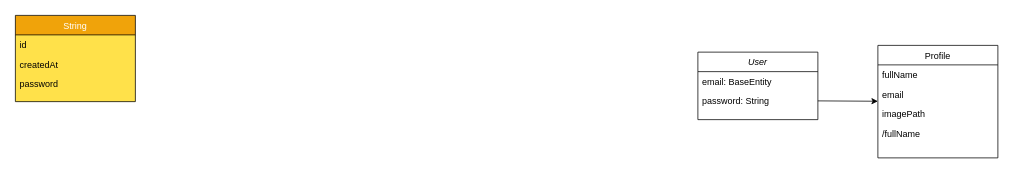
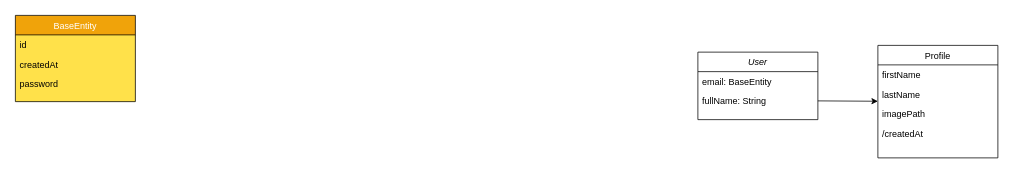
(75, 26) -> (75, 26)
(900, 75) -> (904, 75)
(892, 95) -> (901, 95)
(739, 101) -> (736, 101)
(902, 134) -> (907, 134)
